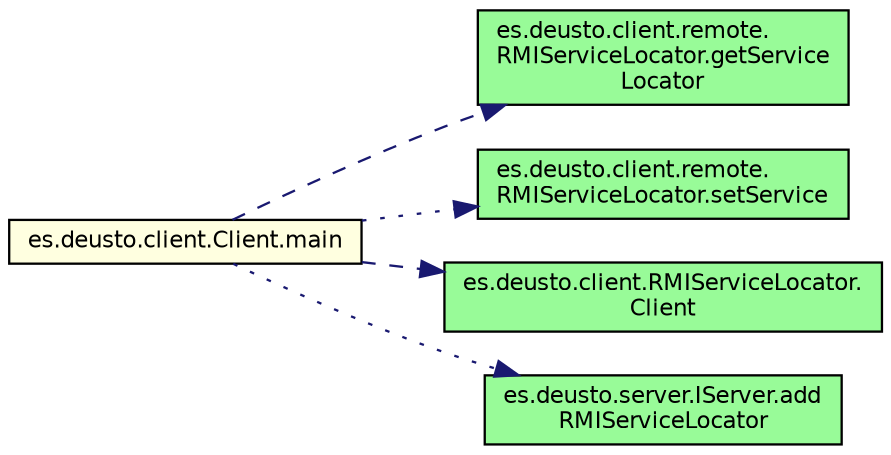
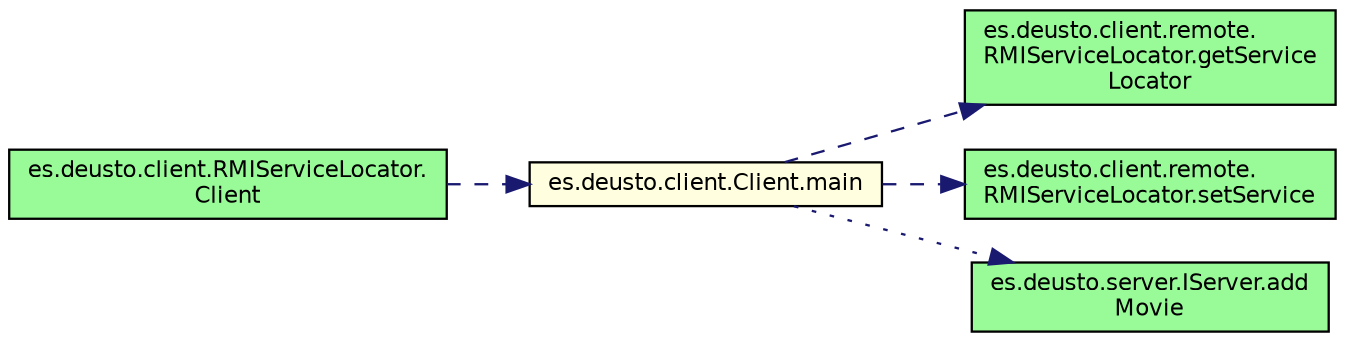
(408, 215) -> (912, 184)
(391, 266) -> (476, 184)
(663, 410) -> (1150, 297)
